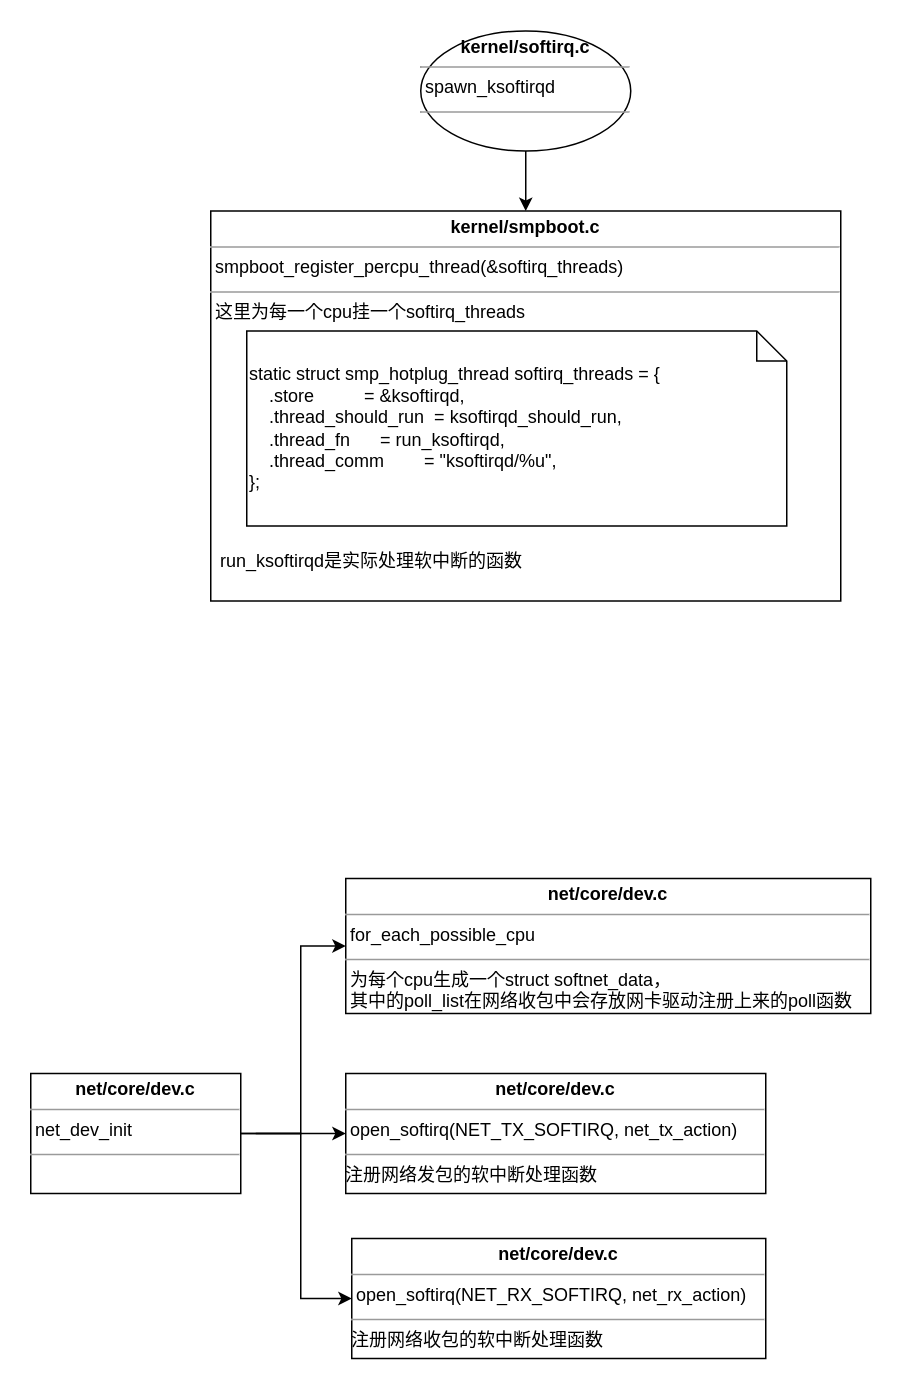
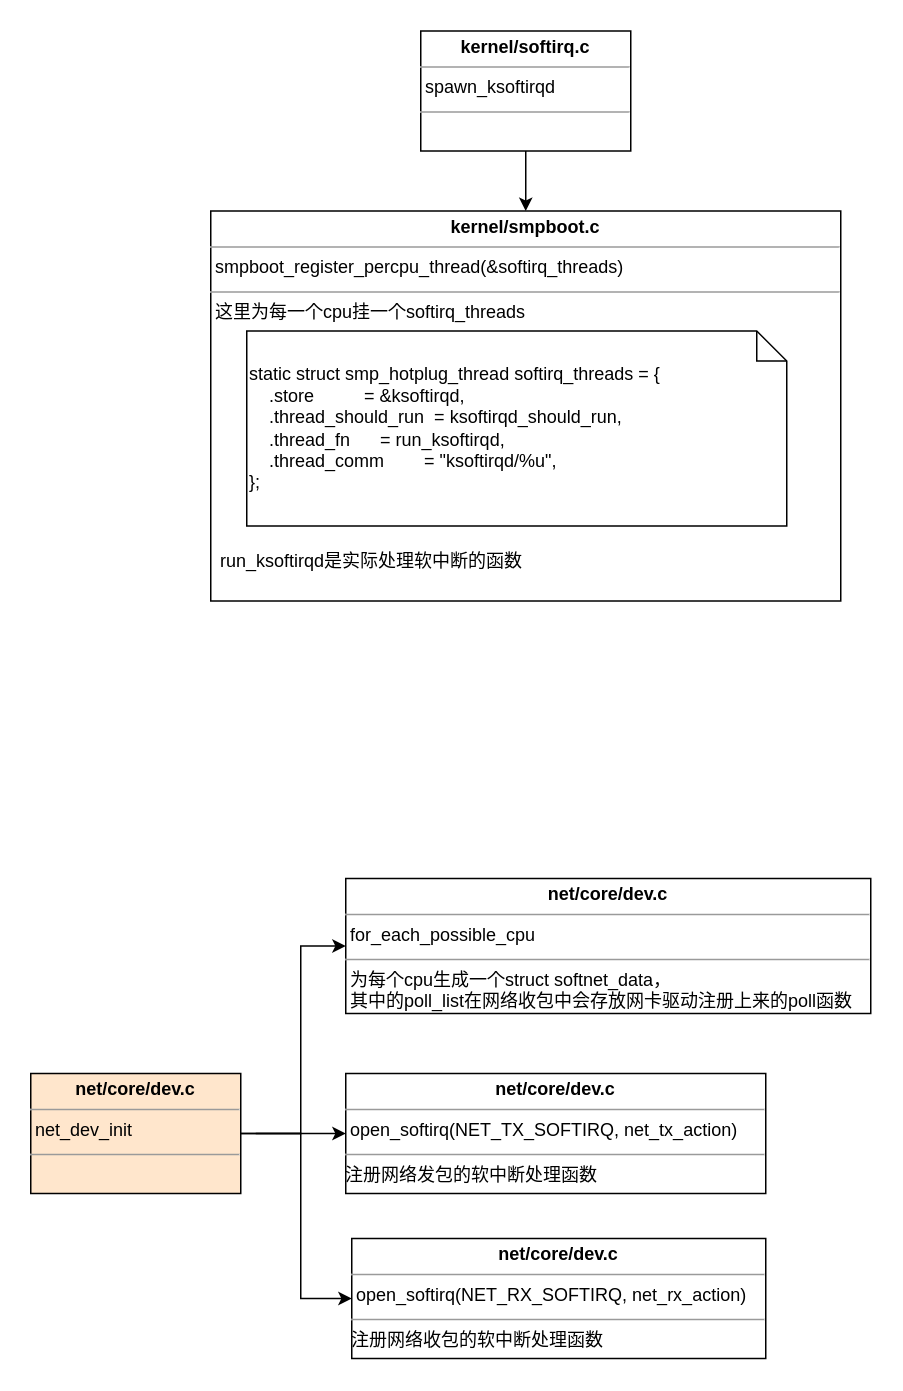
(526, 91) -> (526, 91)
(136, 1133) -> (136, 1133)
